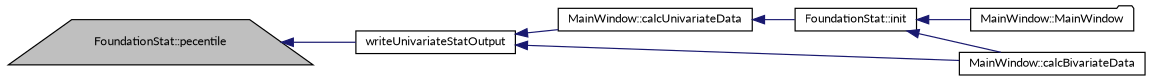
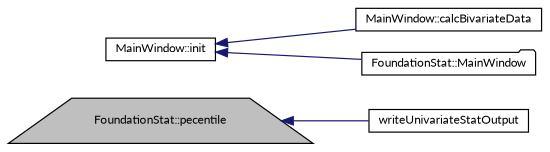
(655, 20) -> none
(856, 20) -> (161, 49)
(1052, 20) -> (449, 64)
(743, 53) -> none
